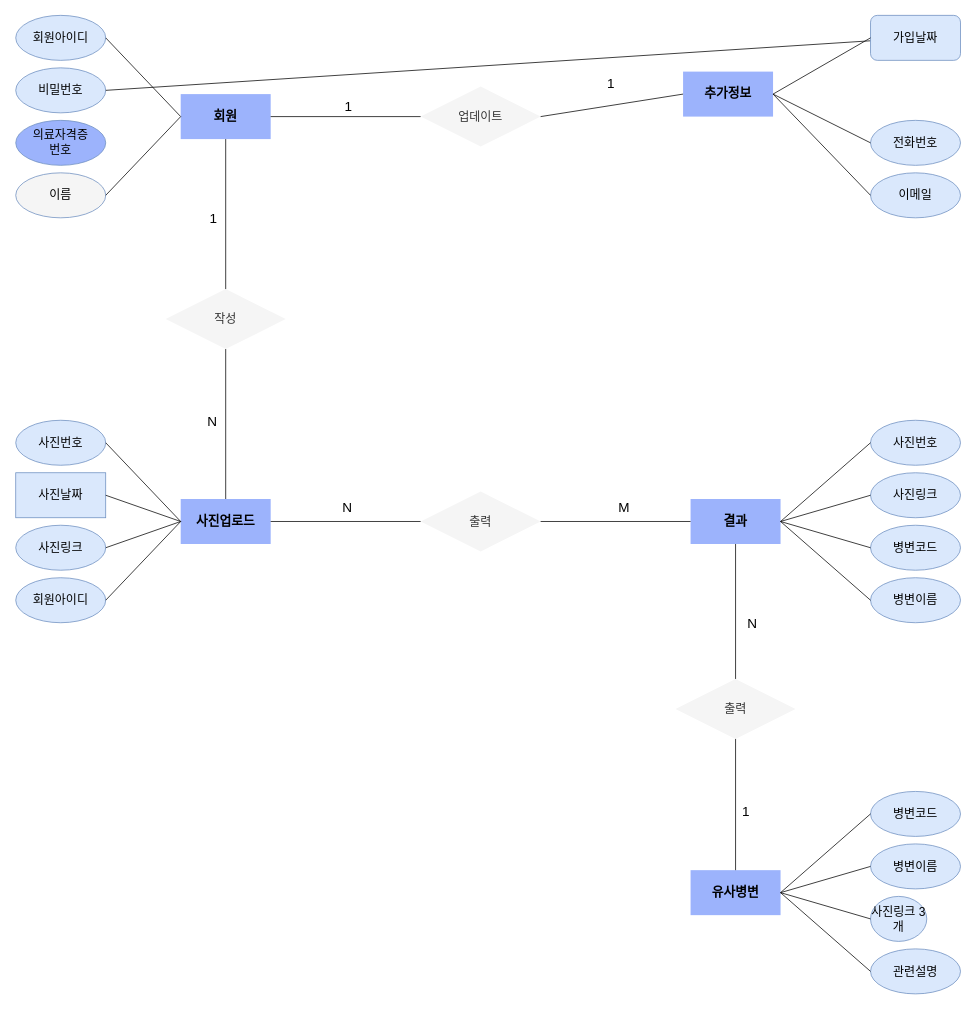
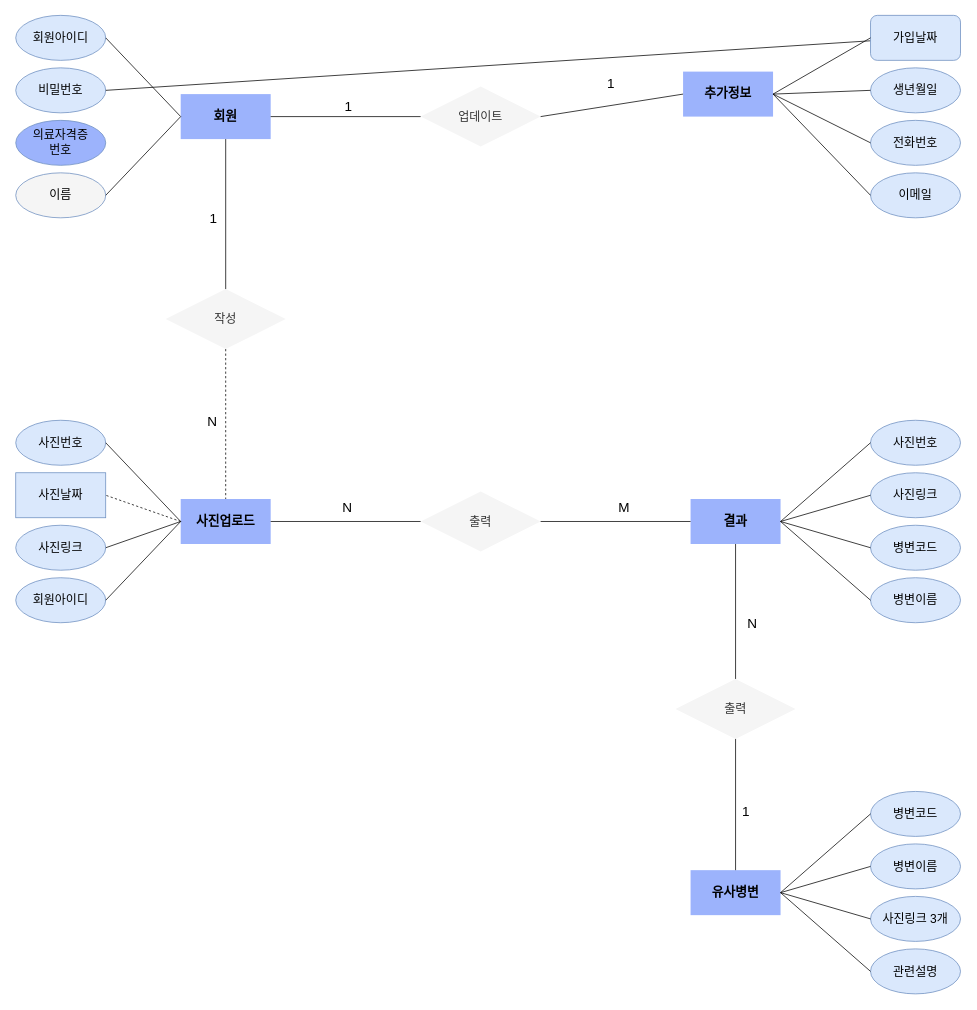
none -> (915, 90)
none -> (823, 92)
(225, 423) -> (225, 423)
(141, 508) -> (141, 508)
(899, 919) -> (915, 919)
